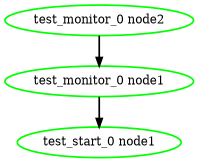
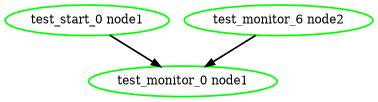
(99, 20) -> (279, 20)
(99, 108) -> (131, 48)
